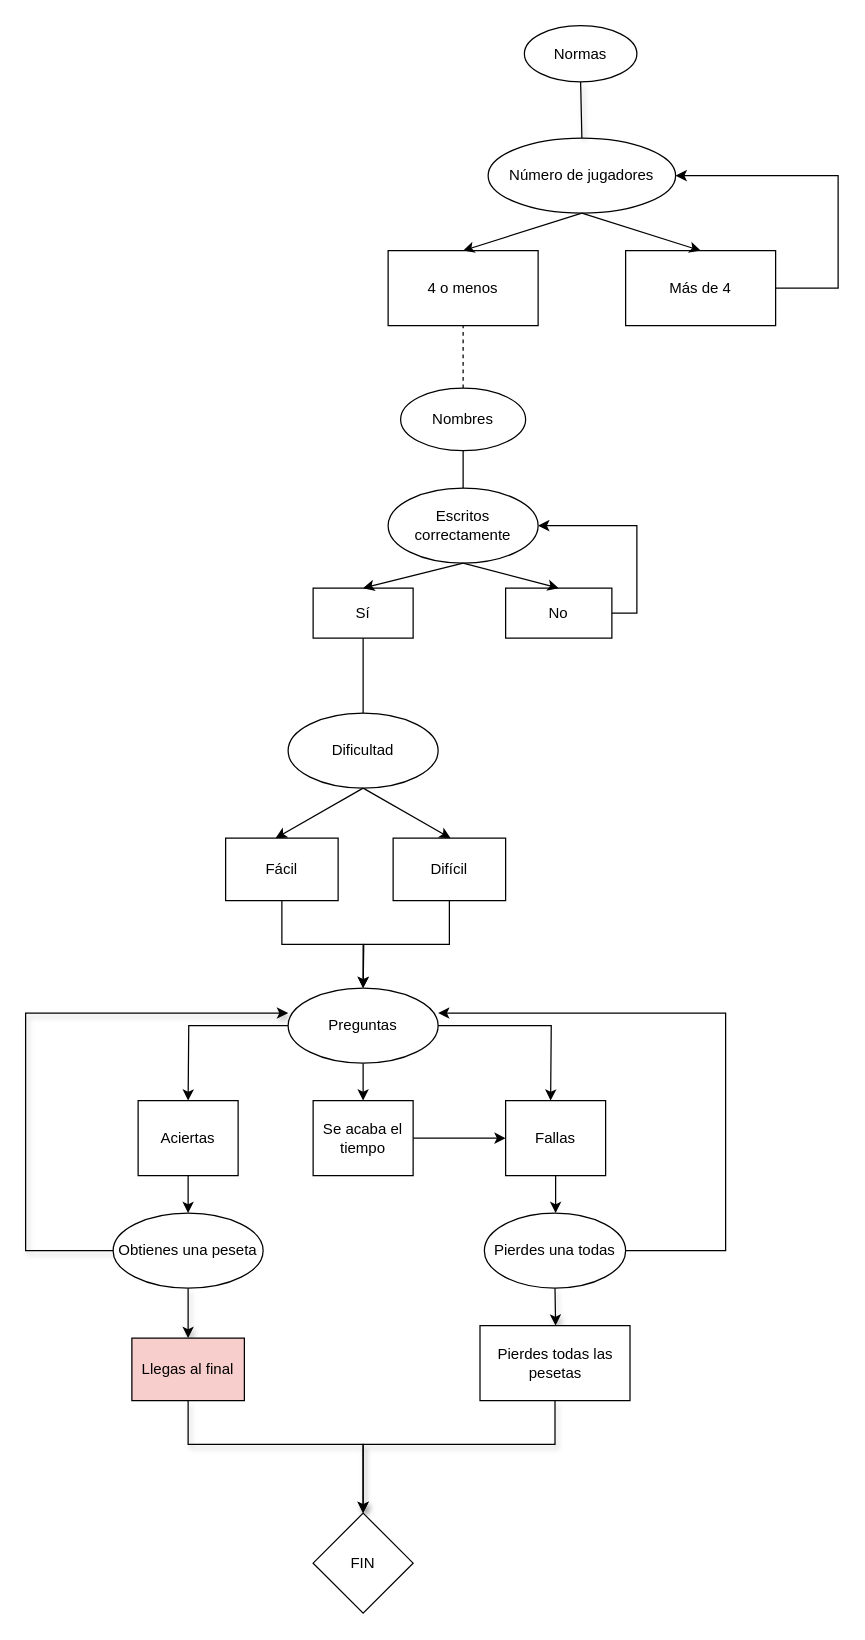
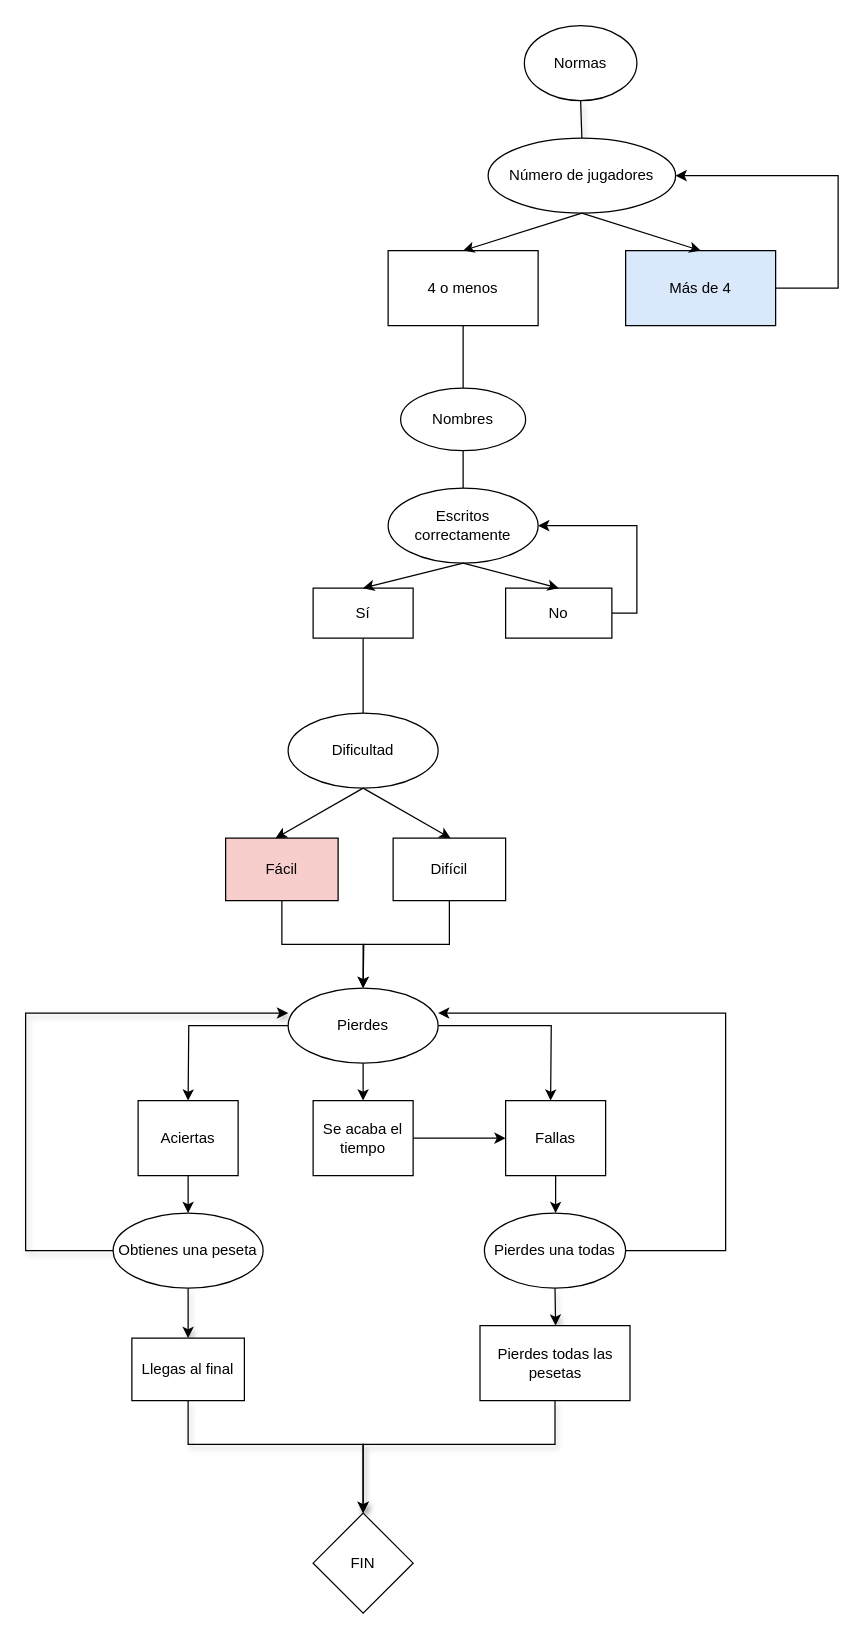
(581, 54) -> (581, 63)
(701, 288) -> (701, 288)
(463, 356) -> (463, 356)
(282, 869) -> (282, 869)
(363, 1026) -> (363, 1026)
(188, 1369) -> (188, 1369)
